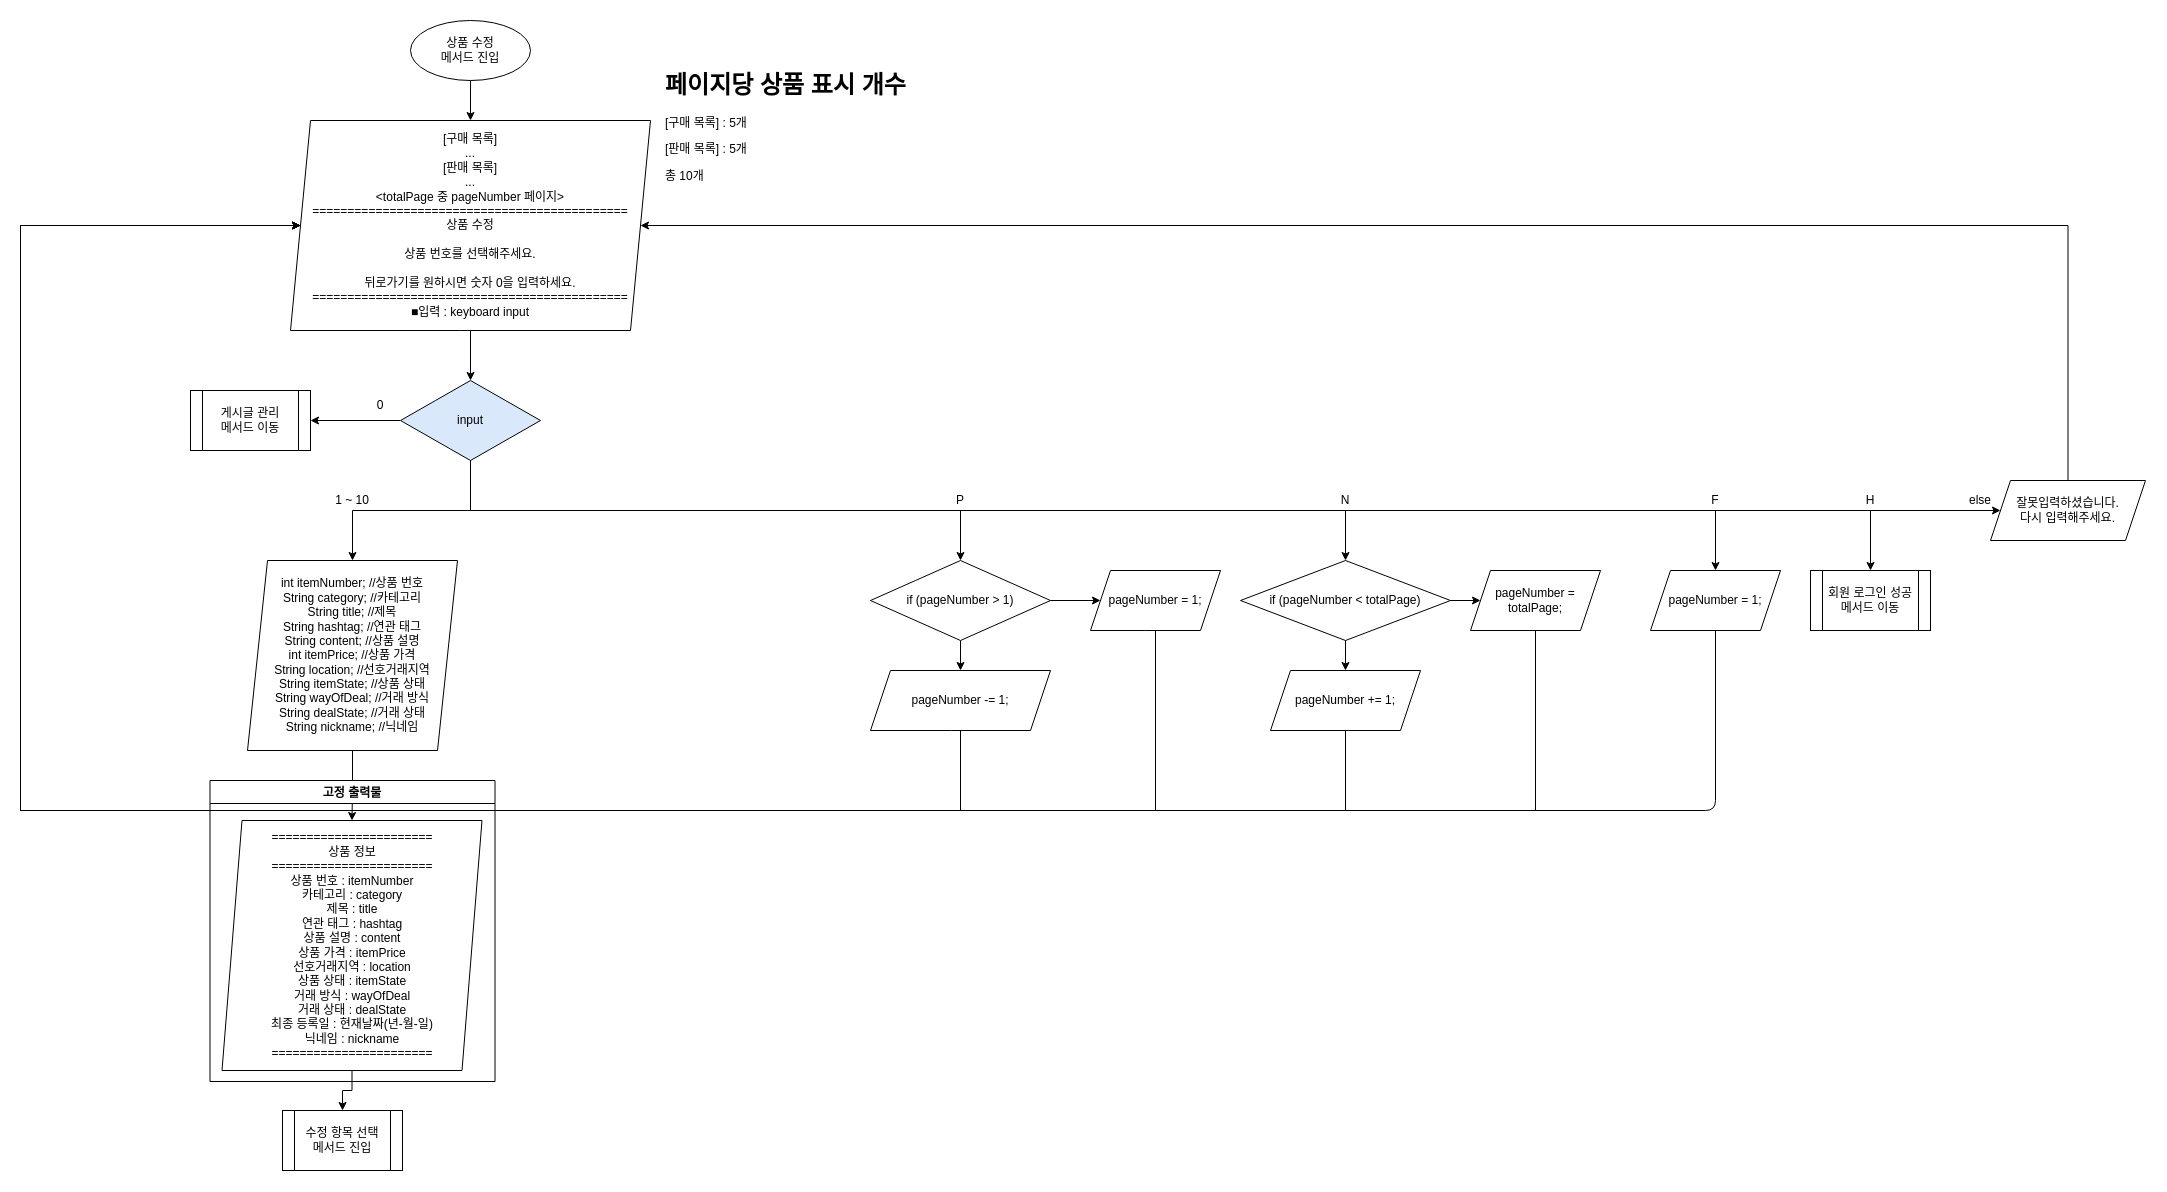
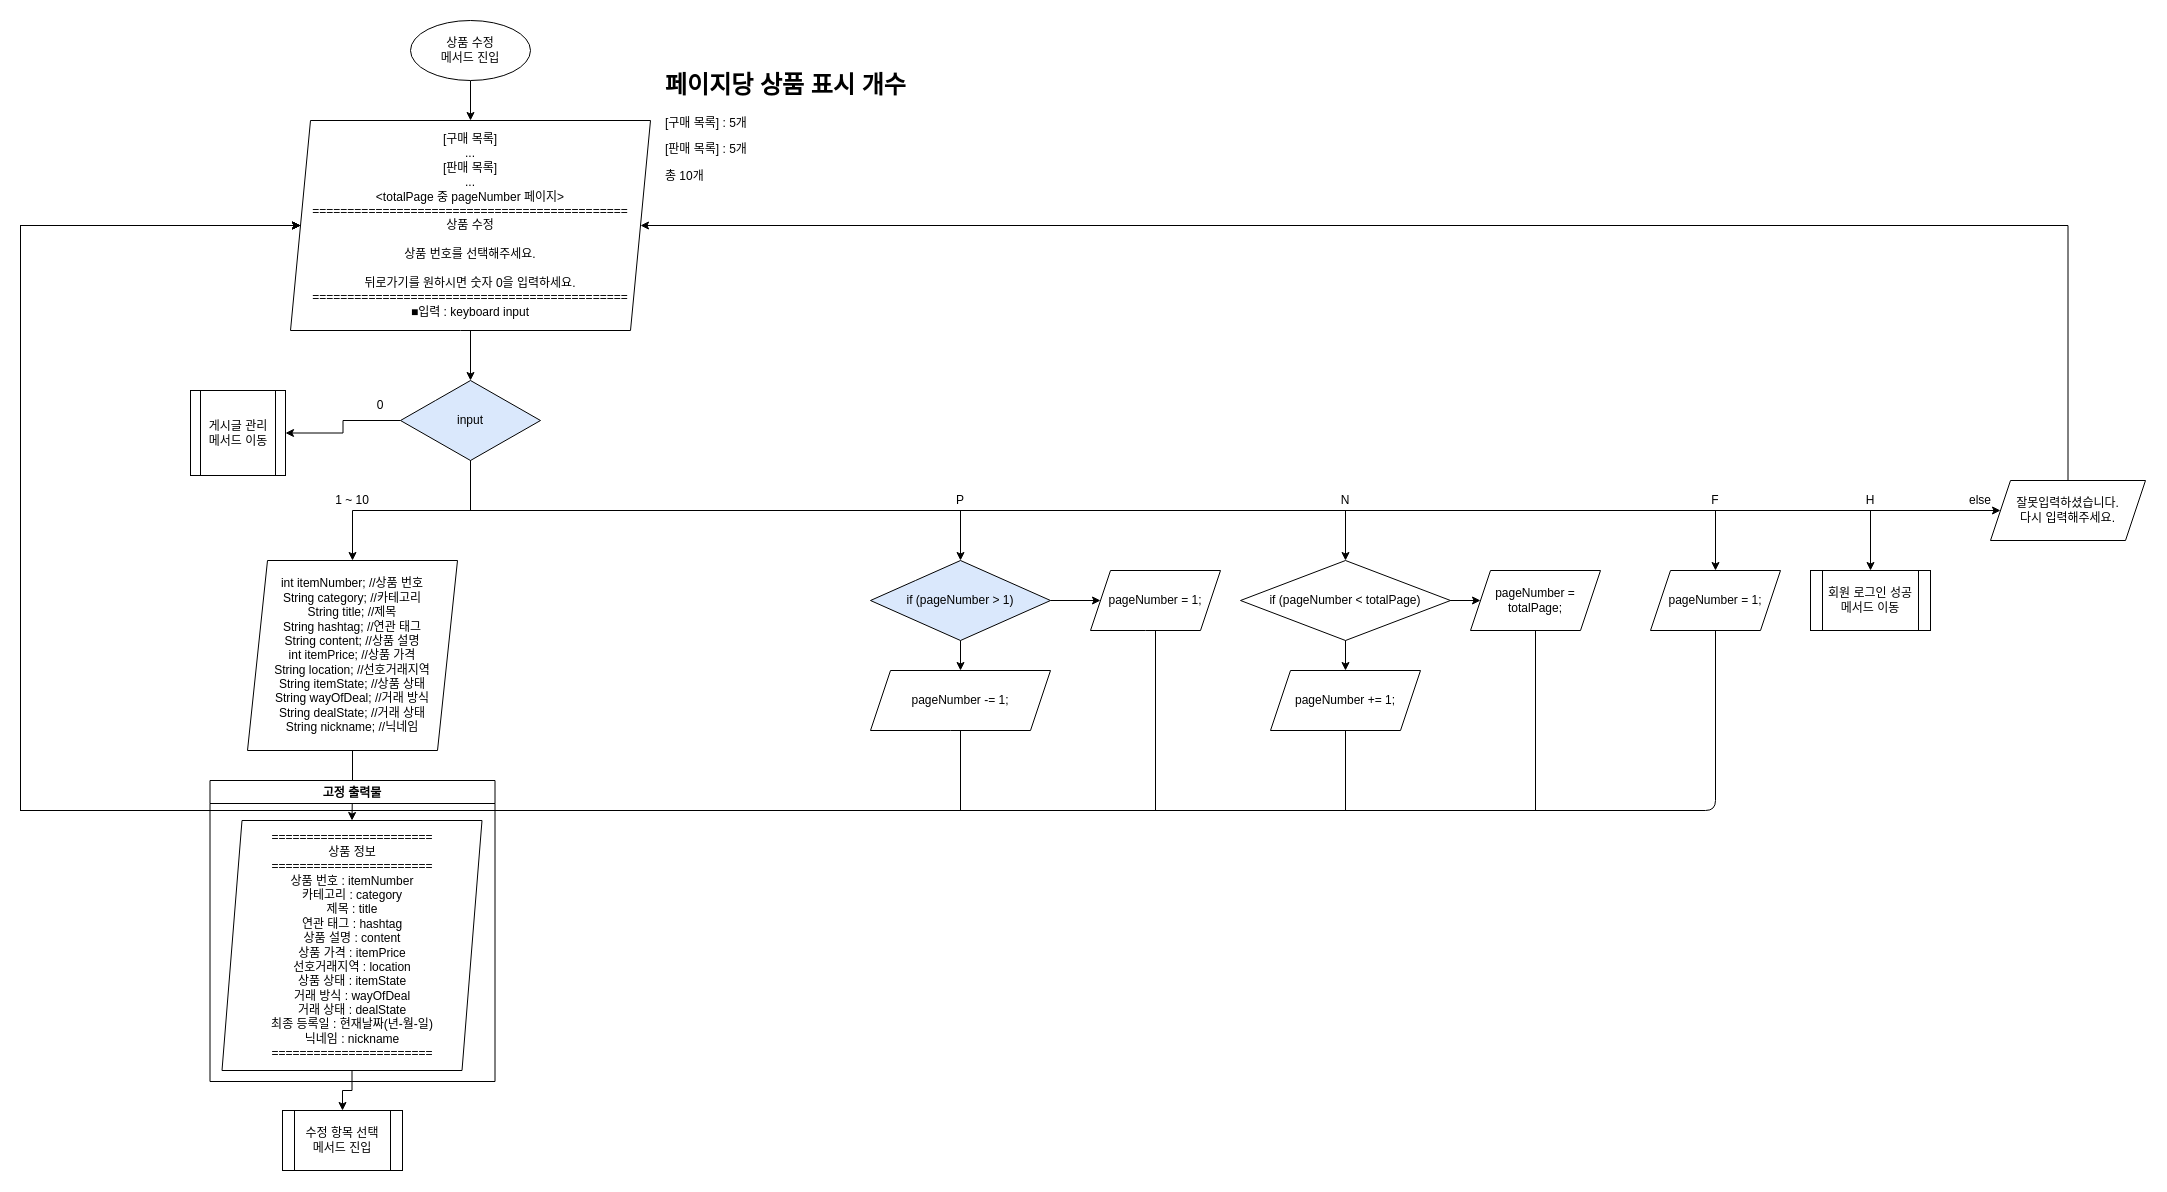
(251, 421) -> (238, 433)
(961, 601) -> (961, 601)
